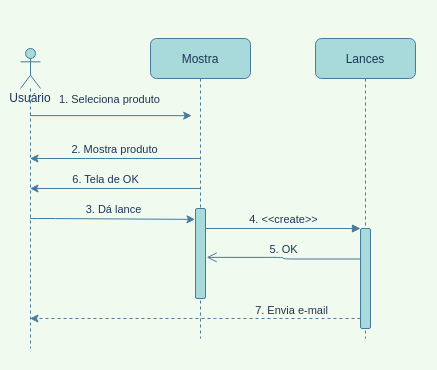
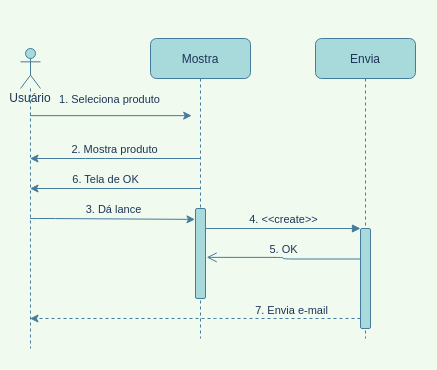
(365, 59) -> (365, 59)
